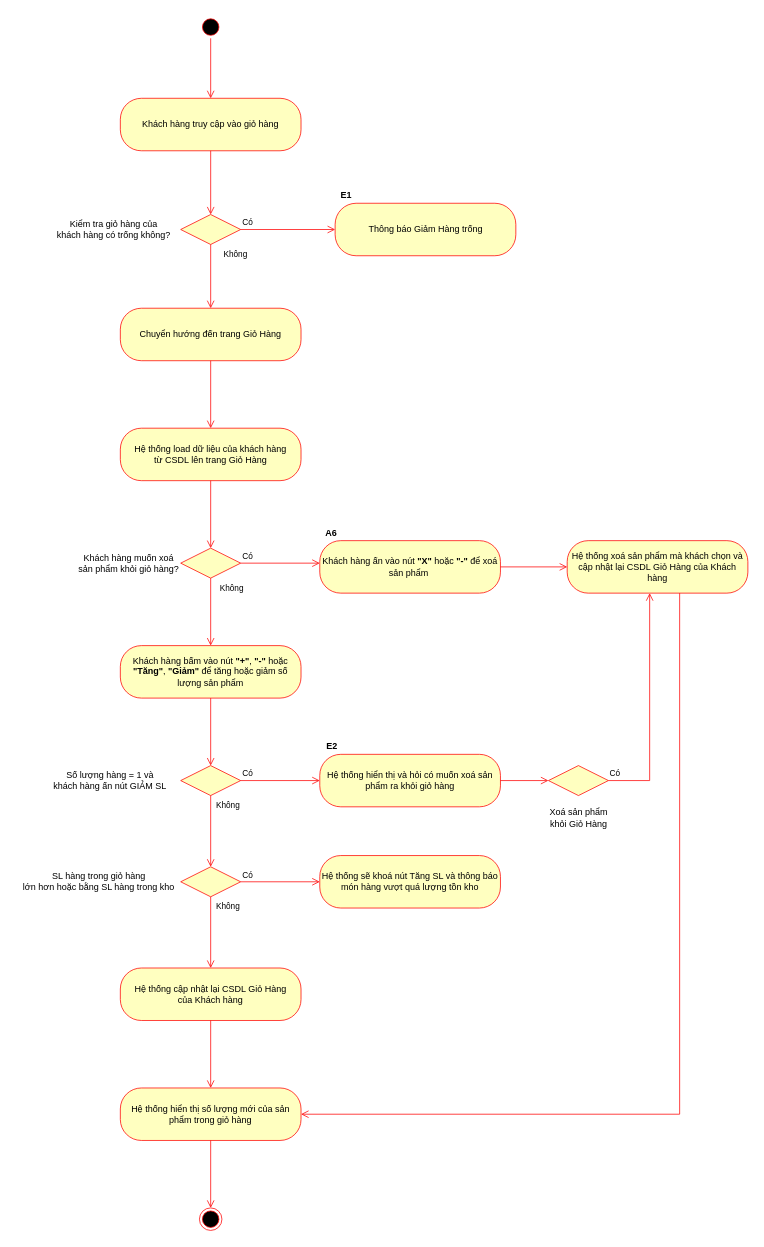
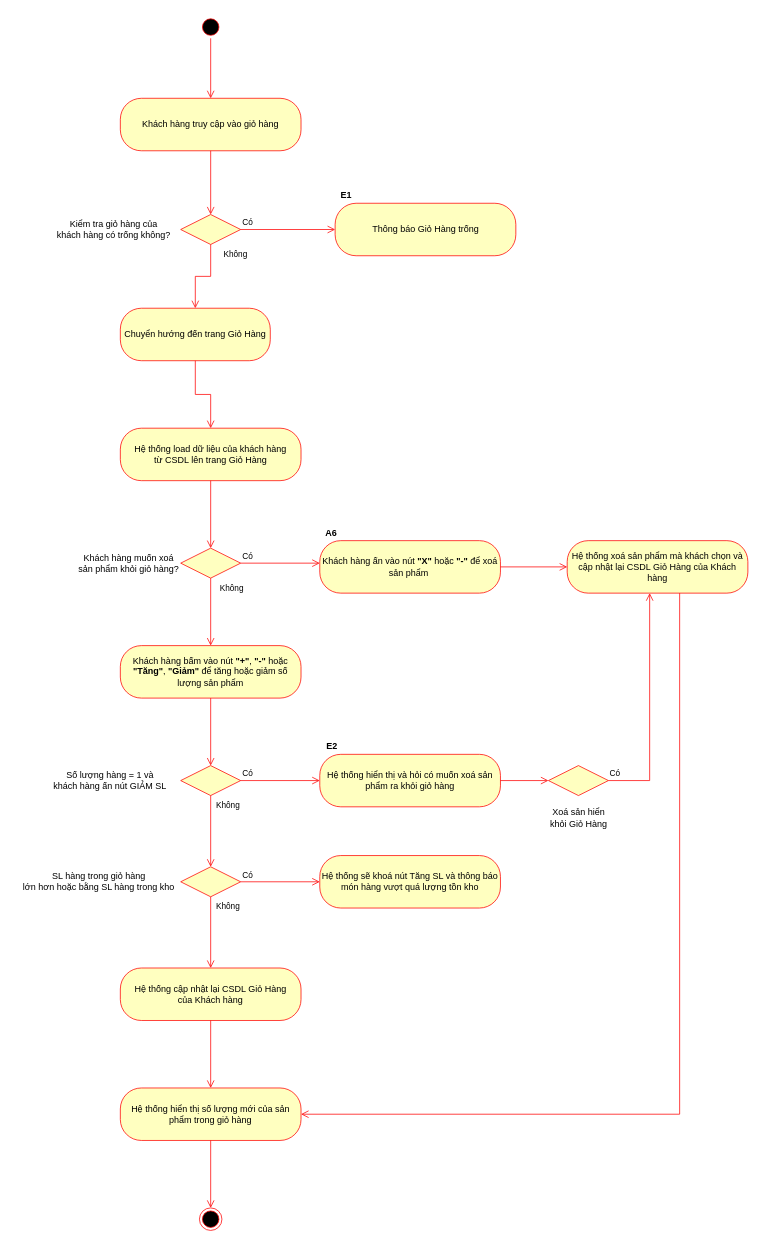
(426, 229) -> (426, 229)
(211, 334) -> (195, 334)
(579, 818) -> (579, 818)
